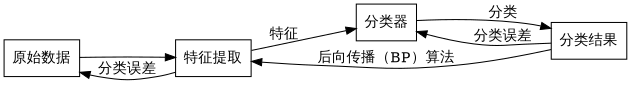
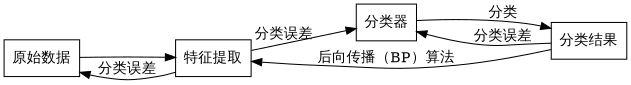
(284, 34) -> (284, 34)
